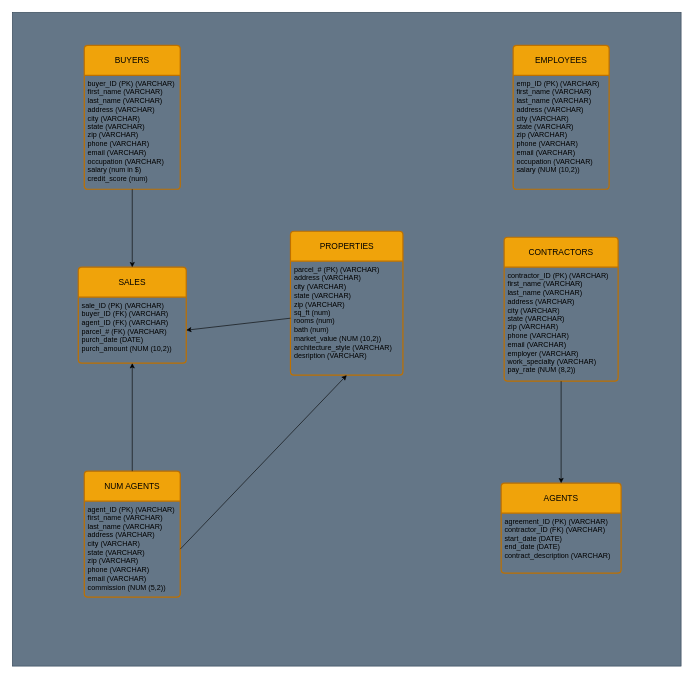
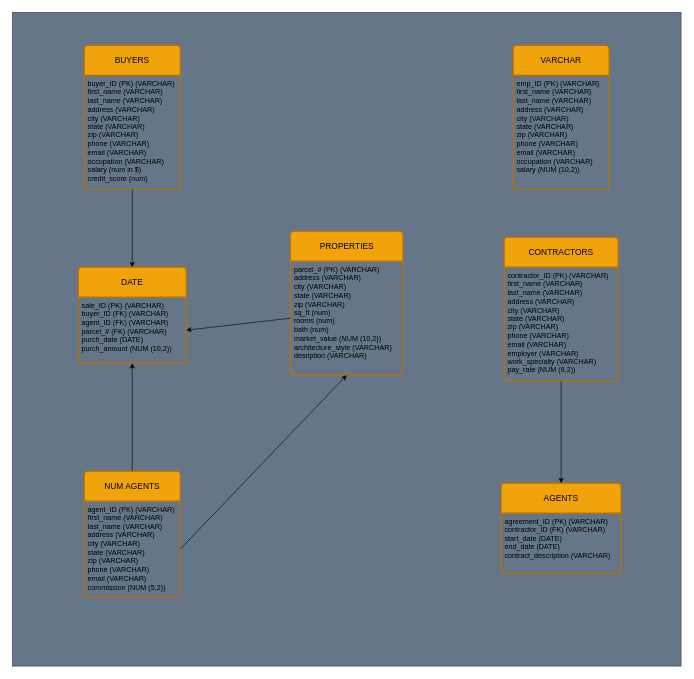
(561, 60) -> (561, 60)
(132, 282) -> (132, 282)
